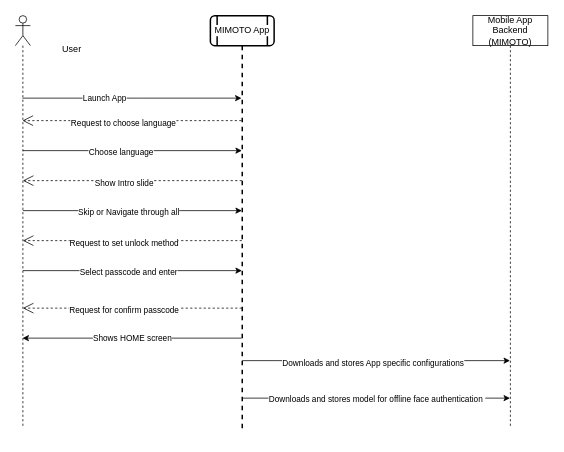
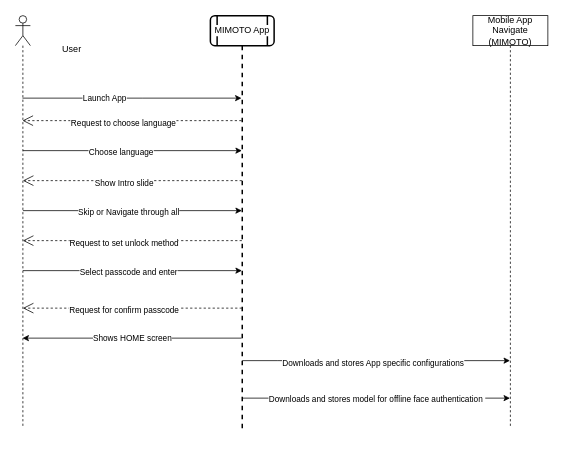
(510, 30) -> (510, 30)
